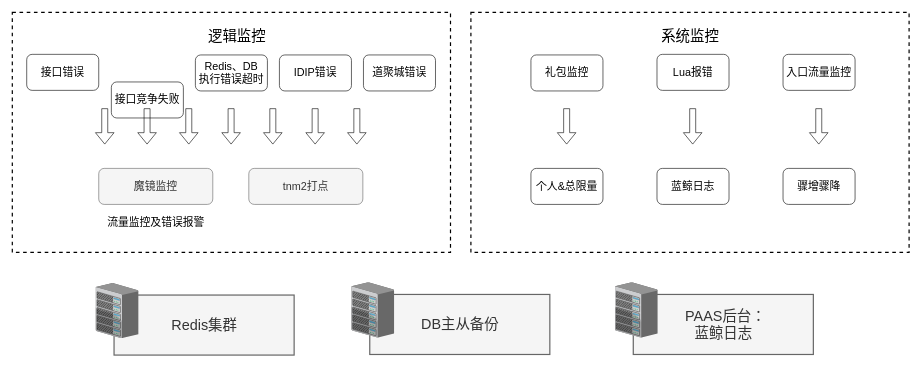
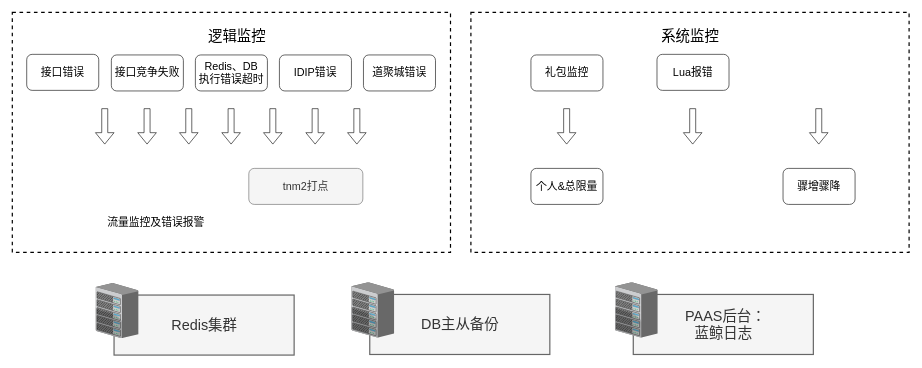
(819, 72) -> none
(147, 100) -> (147, 73)
(156, 186) -> none
(693, 186) -> none
